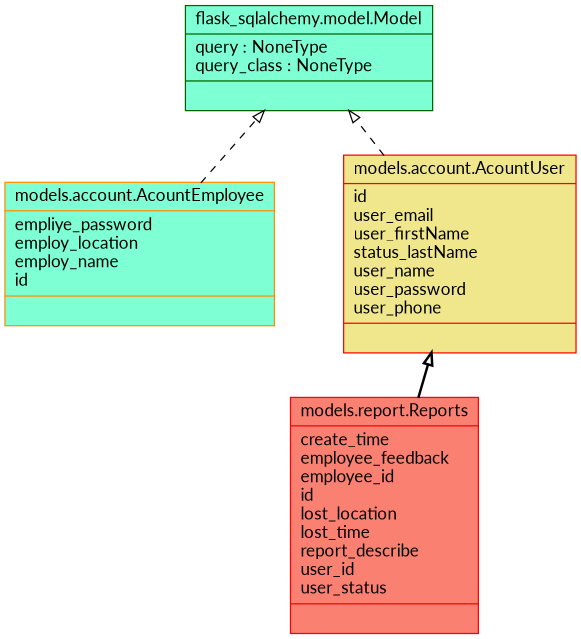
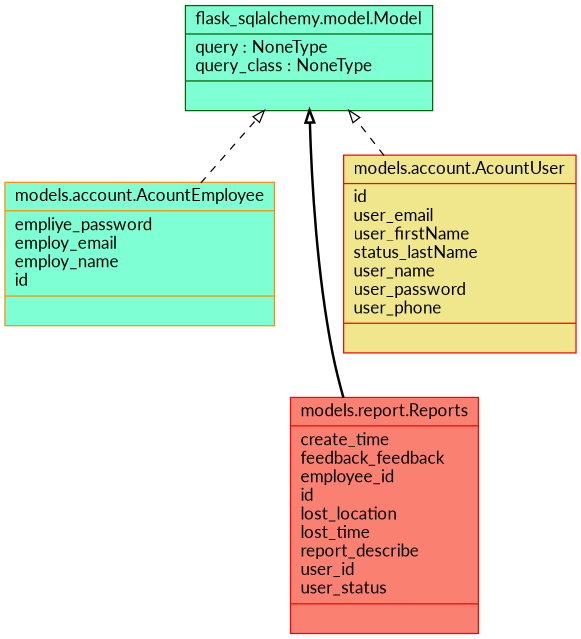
(77, 244) -> (66, 244)
(423, 381) -> (319, 261)
(375, 459) -> (373, 459)
